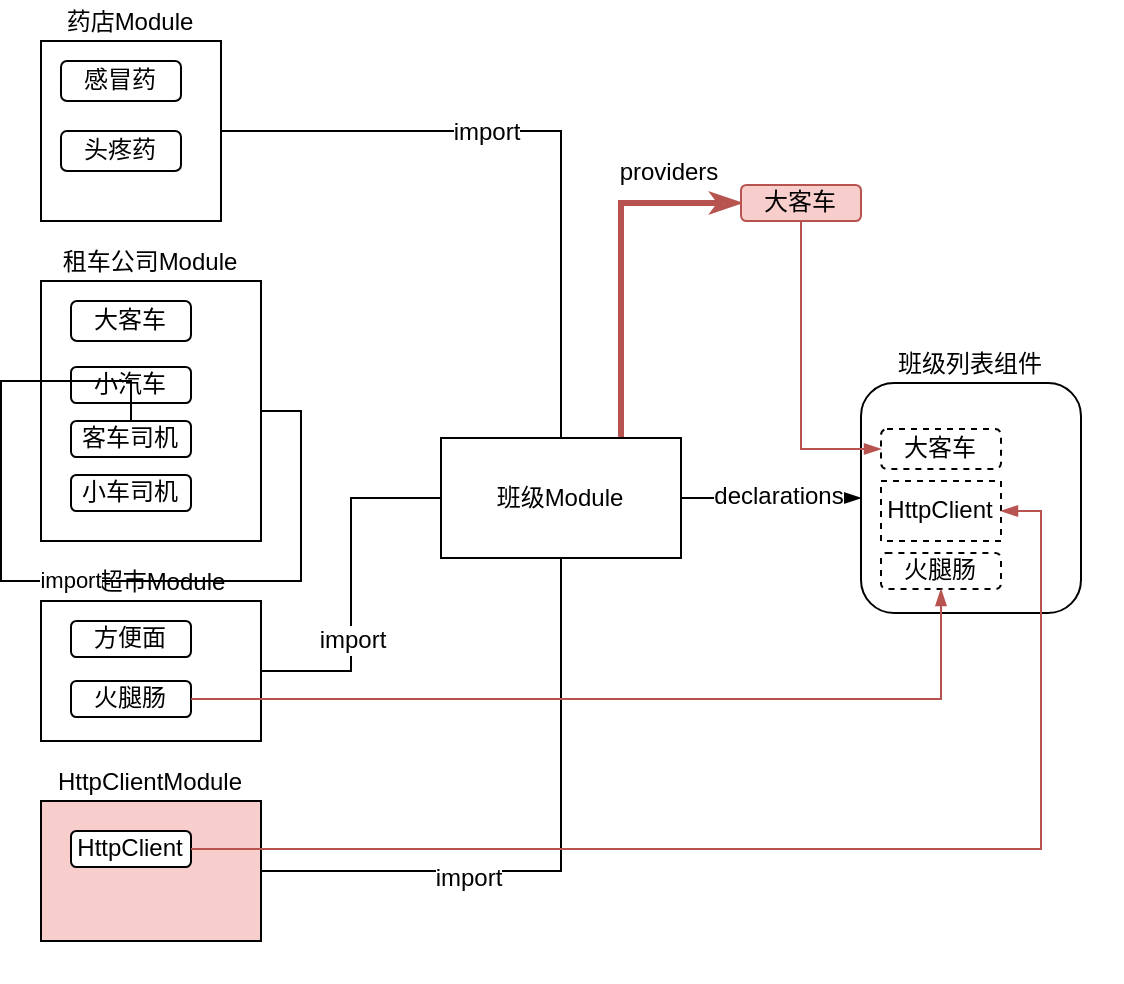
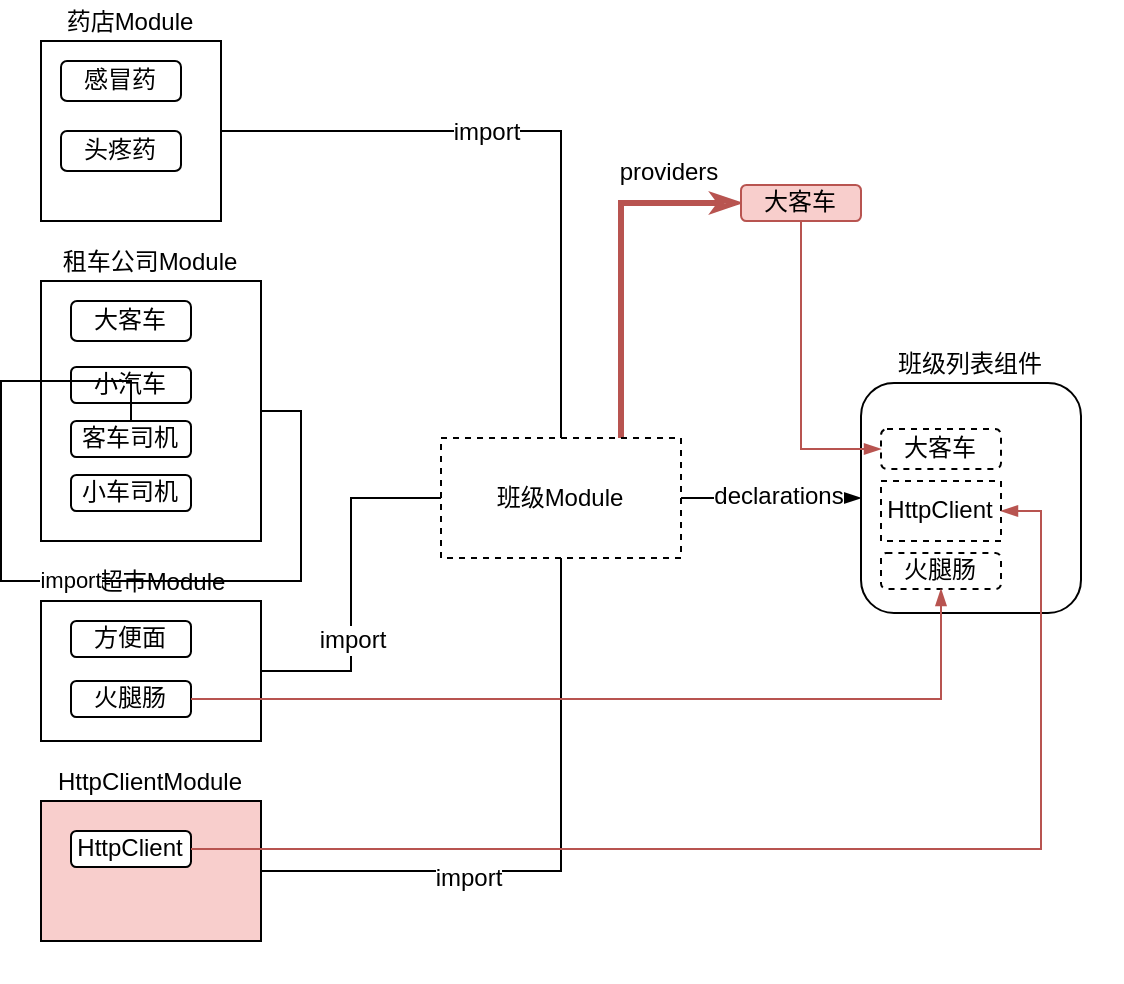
(561, 498) -> (561, 498)
